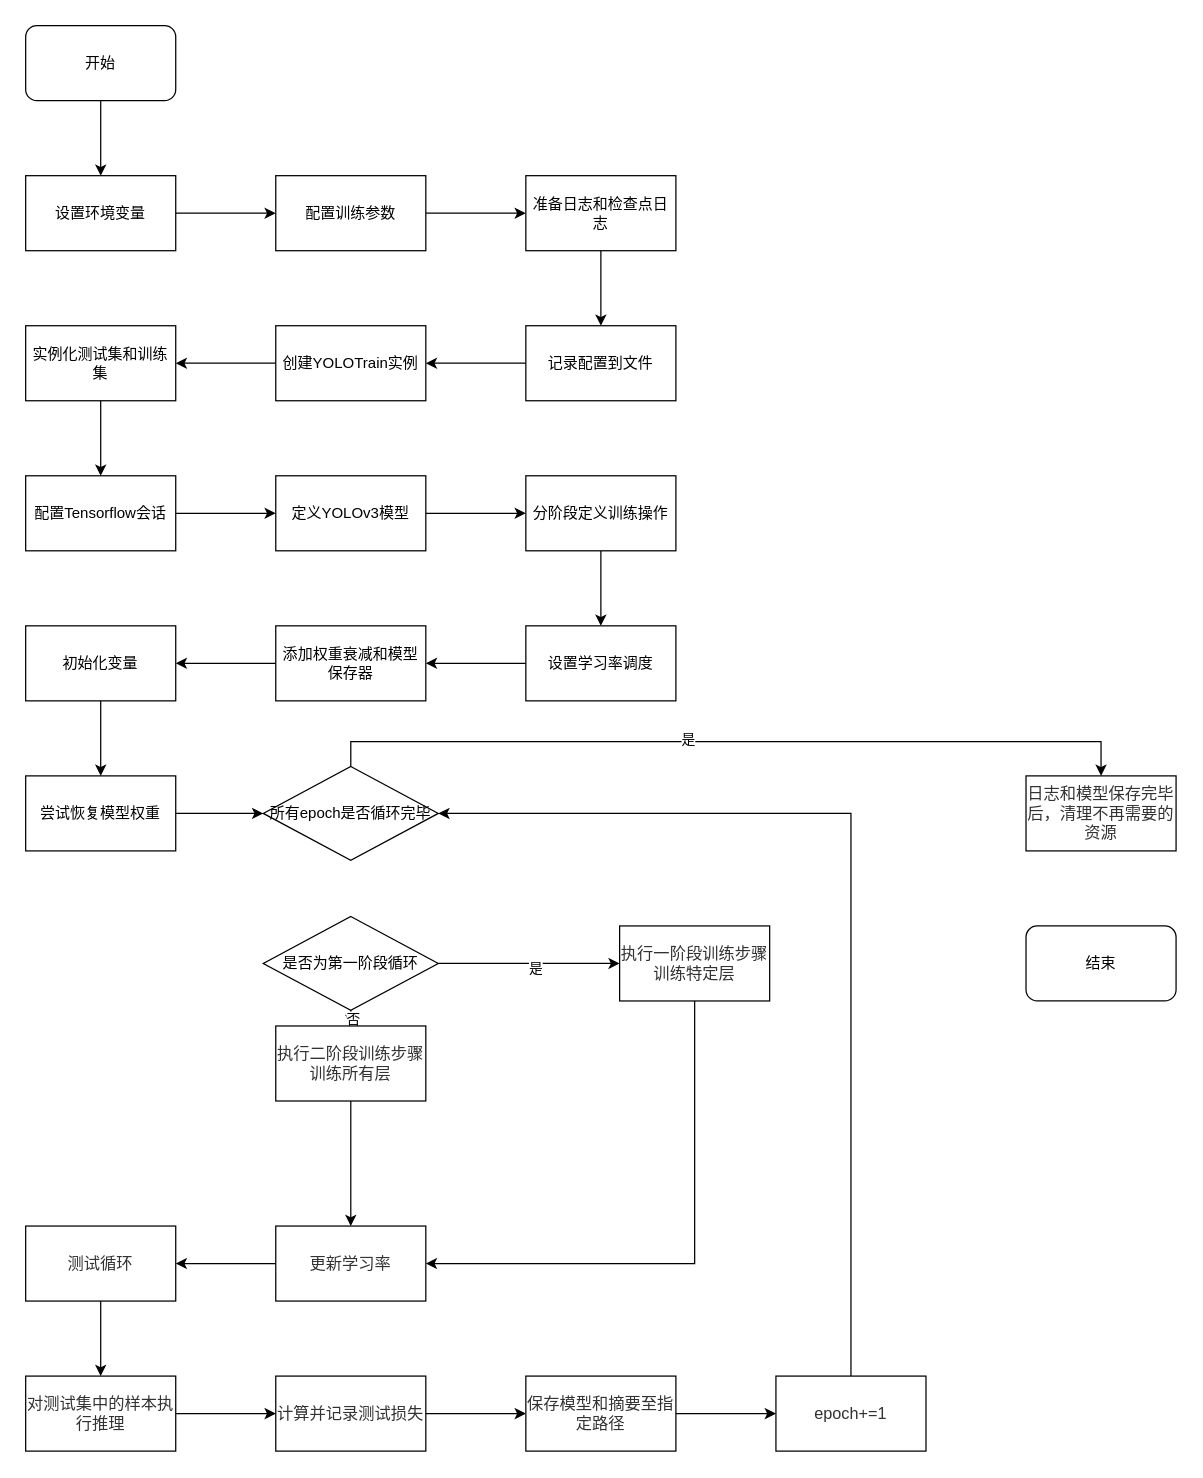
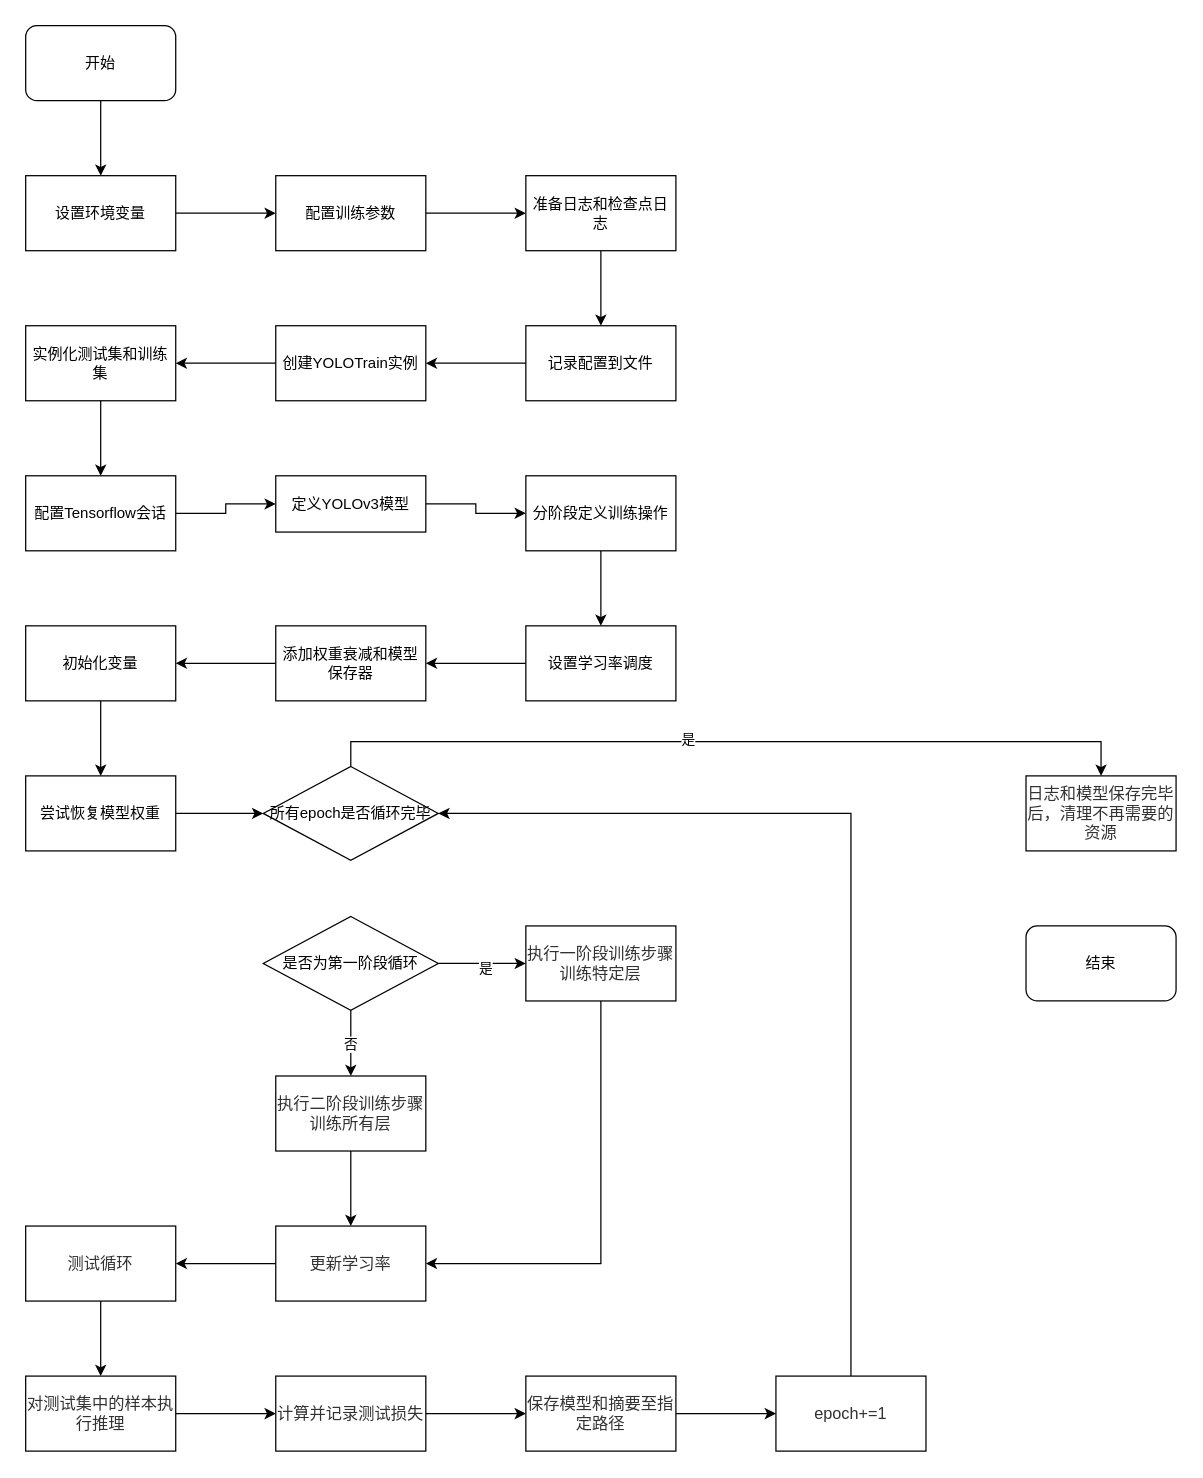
(351, 513) -> (351, 504)
(694, 963) -> (601, 963)
(351, 1063) -> (351, 1113)
